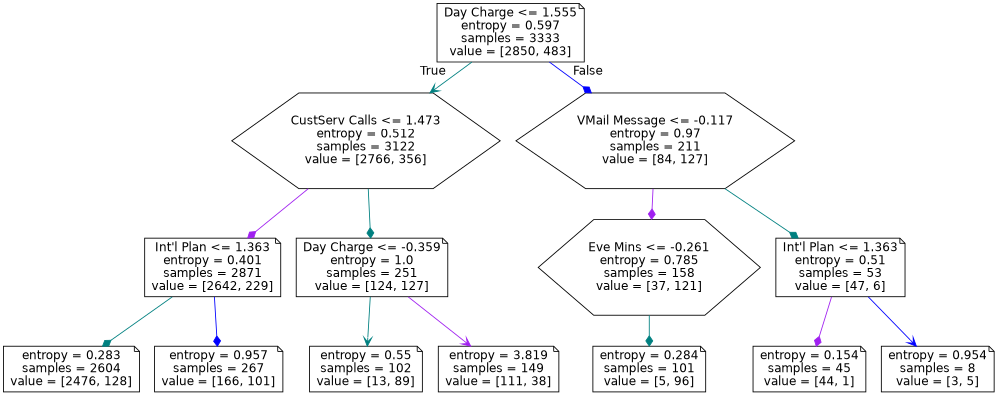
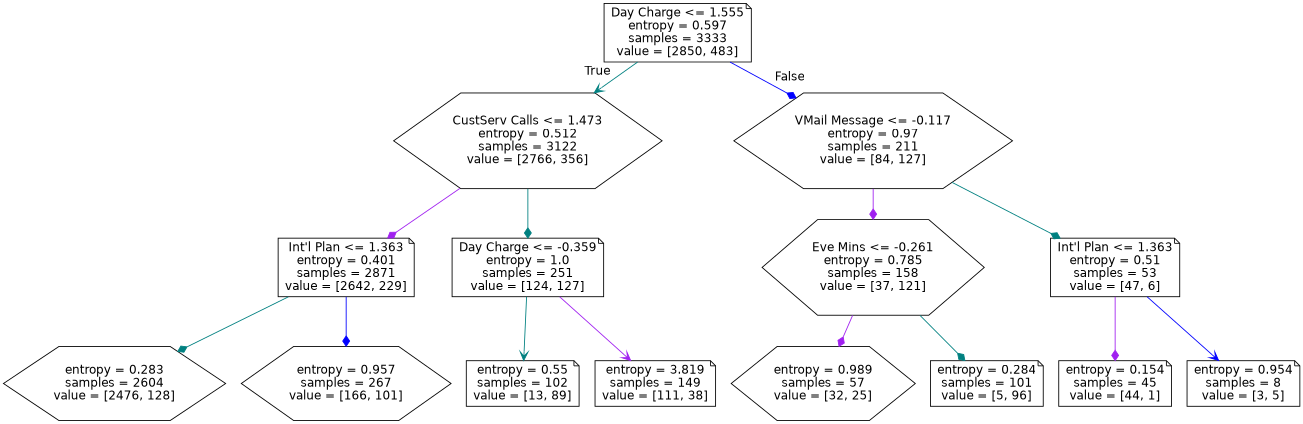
(71, 369) -> (115, 384)
(219, 369) -> (346, 384)
none -> (823, 384)
